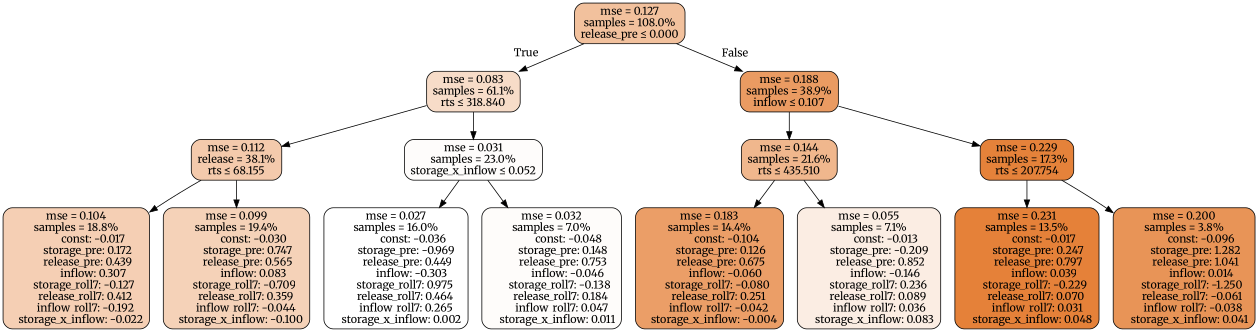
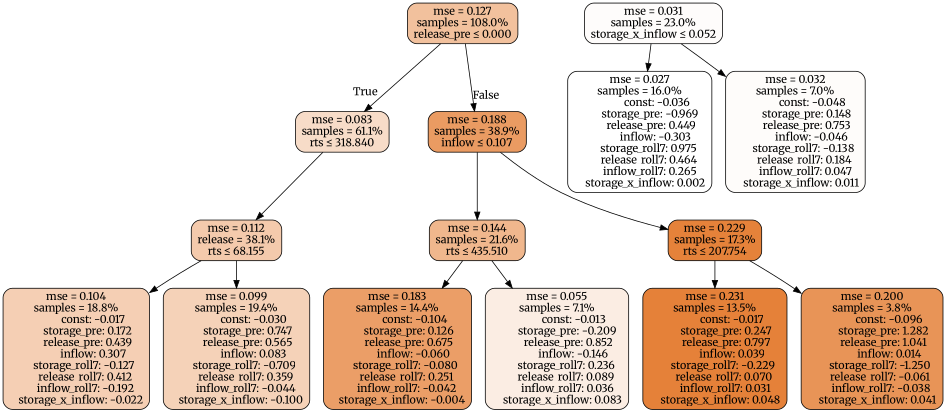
(473, 122) -> none
